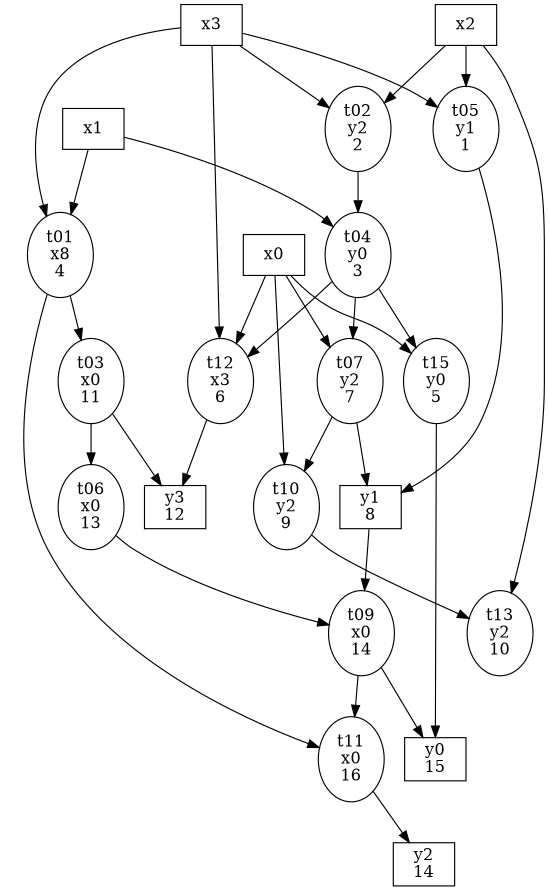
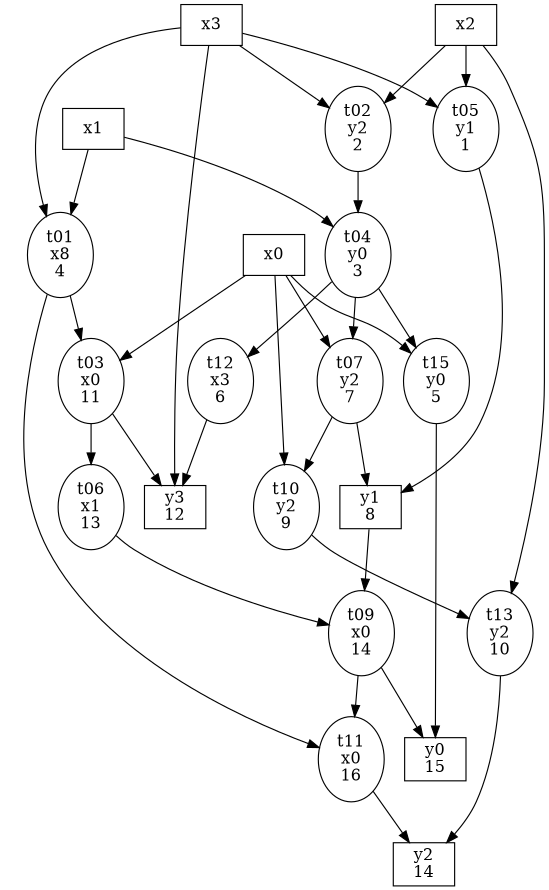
(216, 186) -> (184, 259)
(253, 304) -> (188, 315)
(91, 507) -> (91, 507)
none -> (490, 759)
